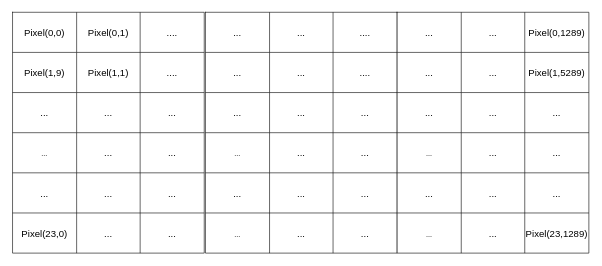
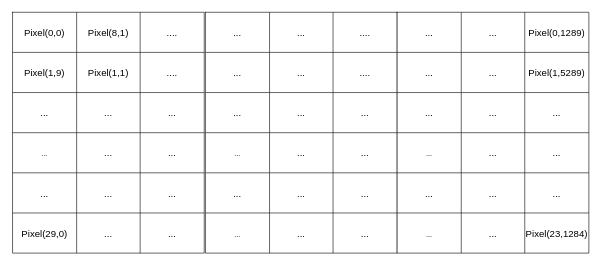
(108, 33) -> (108, 33)
(44, 234) -> (44, 234)
(557, 234) -> (557, 234)
